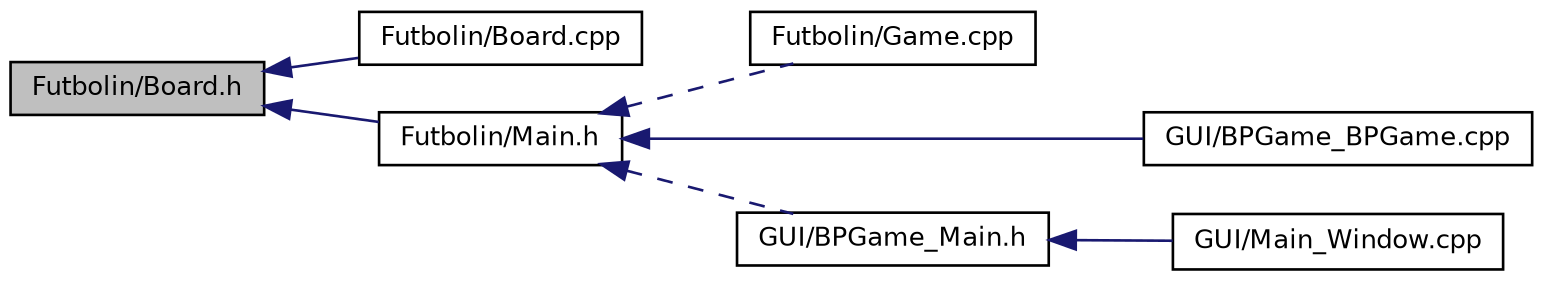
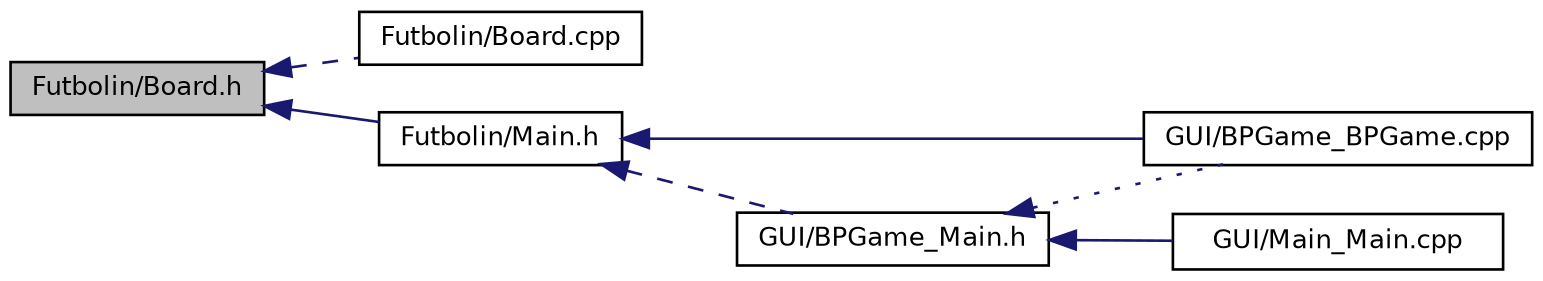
(893, 38) -> none
(325, 63) -> (325, 63)
none -> (1129, 186)
(1338, 242) -> (1338, 242)
